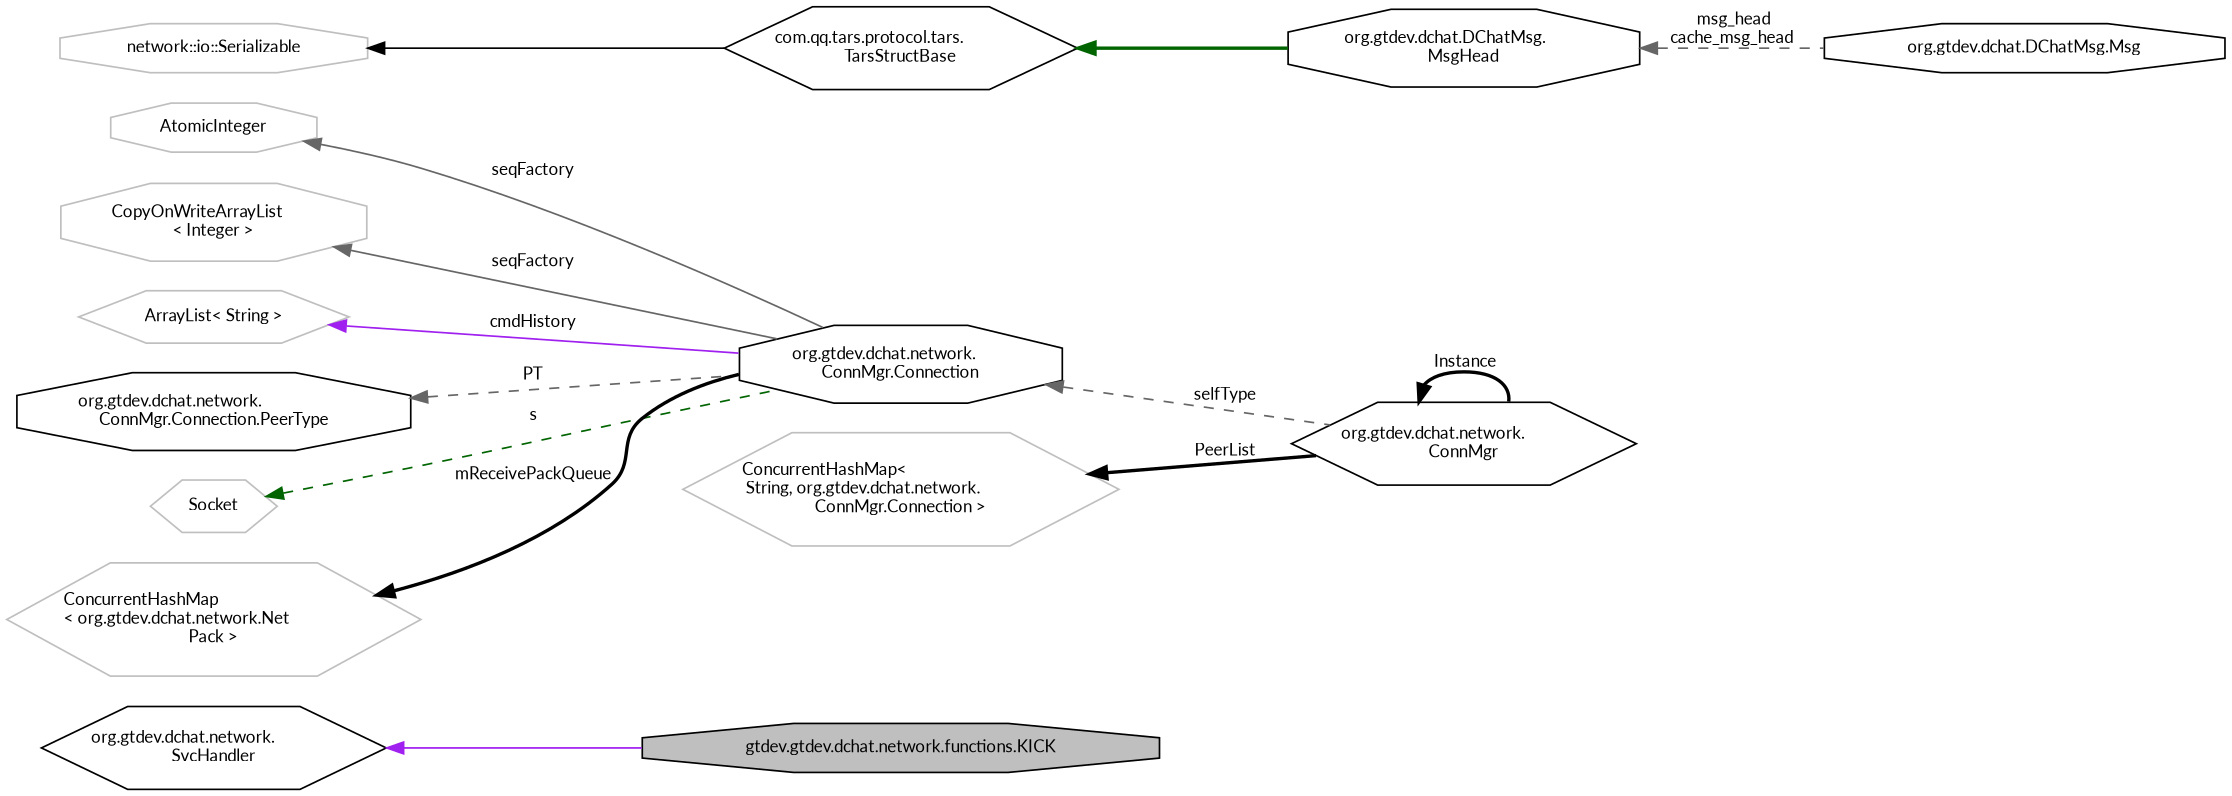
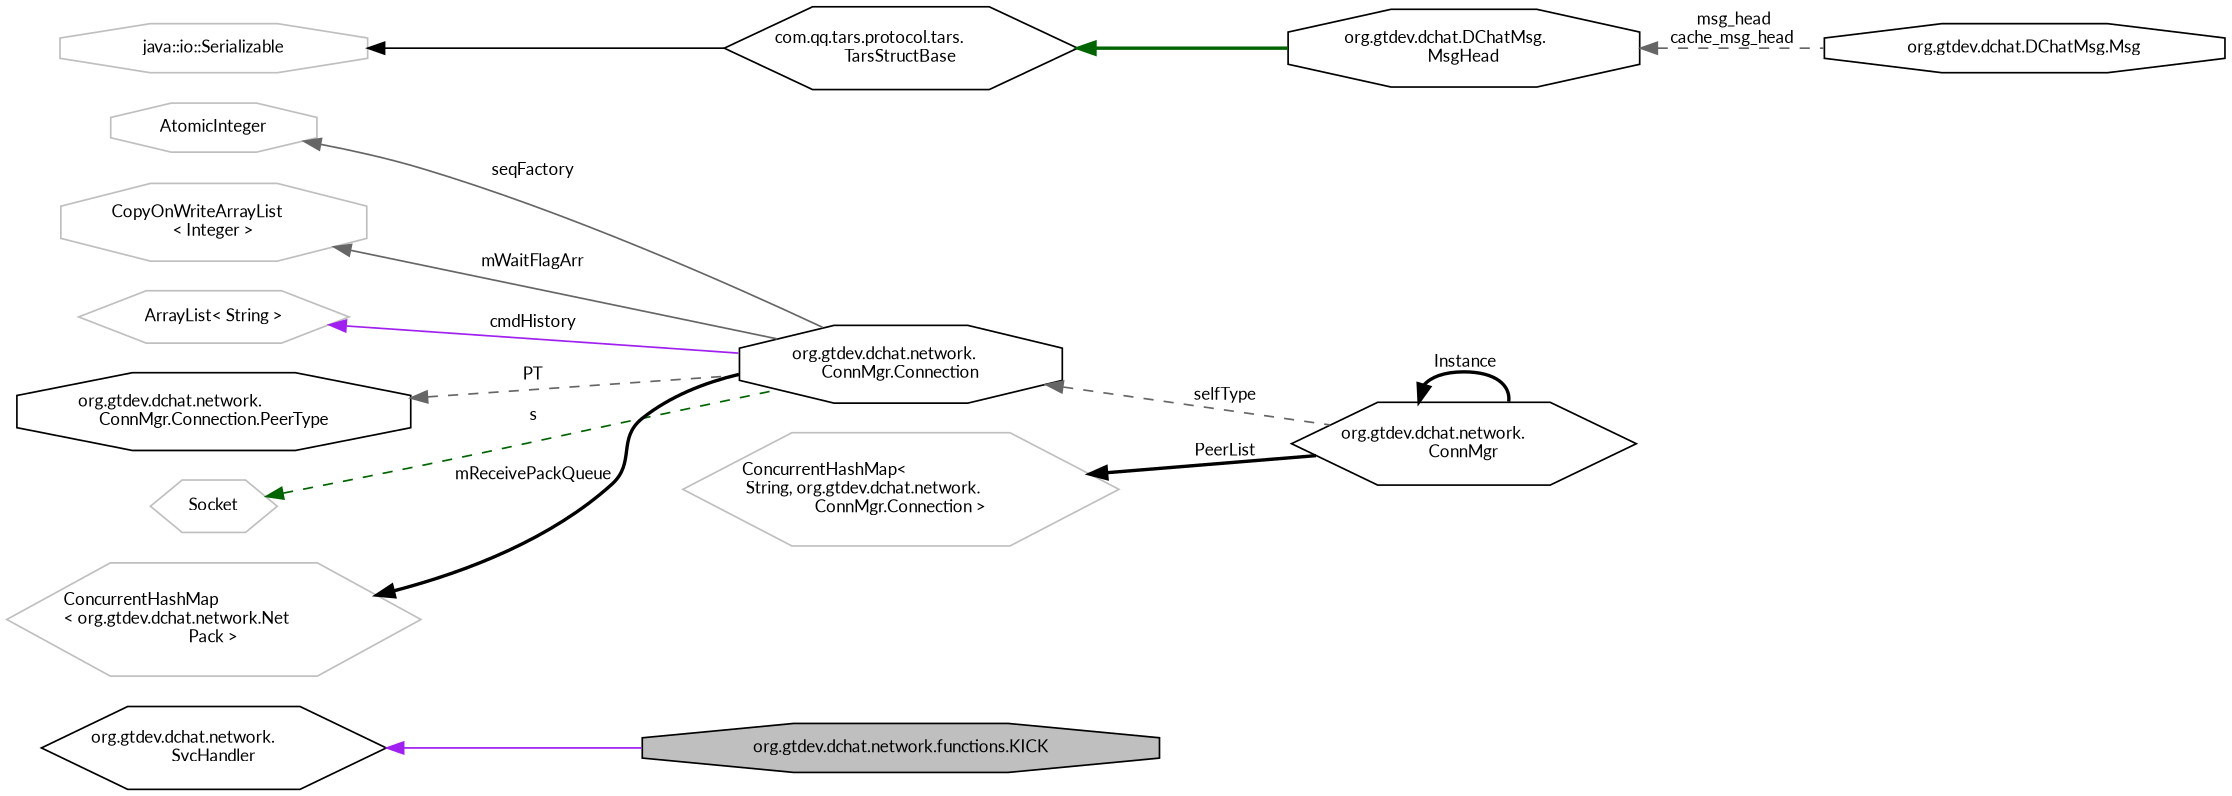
(214, 48) -> (214, 48)
(532, 262) -> (532, 262)
(901, 748) -> (901, 748)
